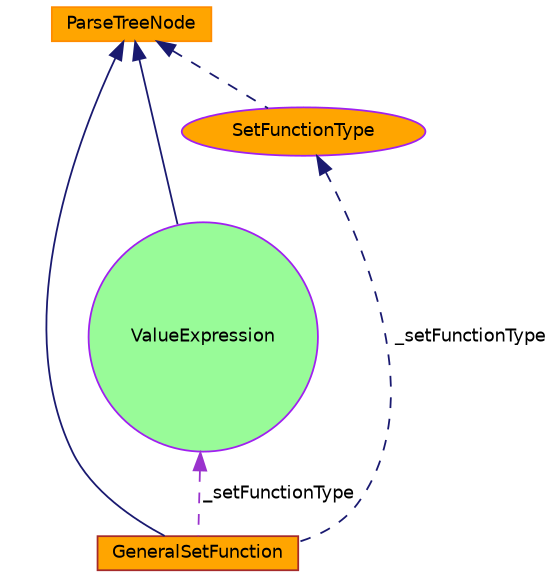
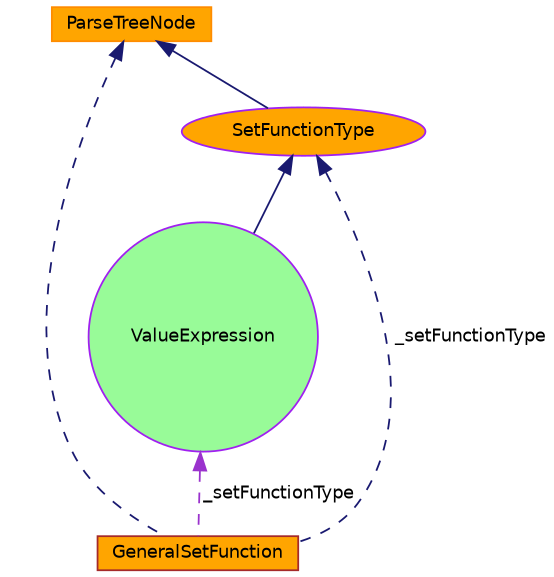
(220, 80) -> (220, 80)
(158, 142) -> (269, 203)
(48, 315) -> (48, 315)
